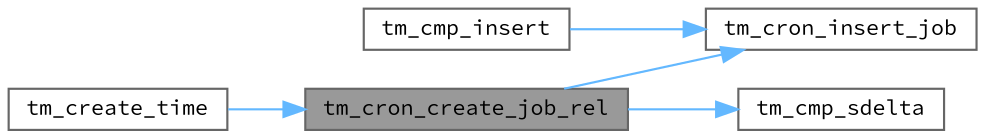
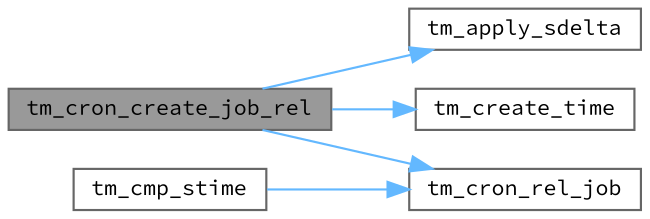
(467, 29) -> (170, 189)
(841, 29) -> (525, 189)
(256, 109) -> (363, 109)
(841, 109) -> (525, 29)
